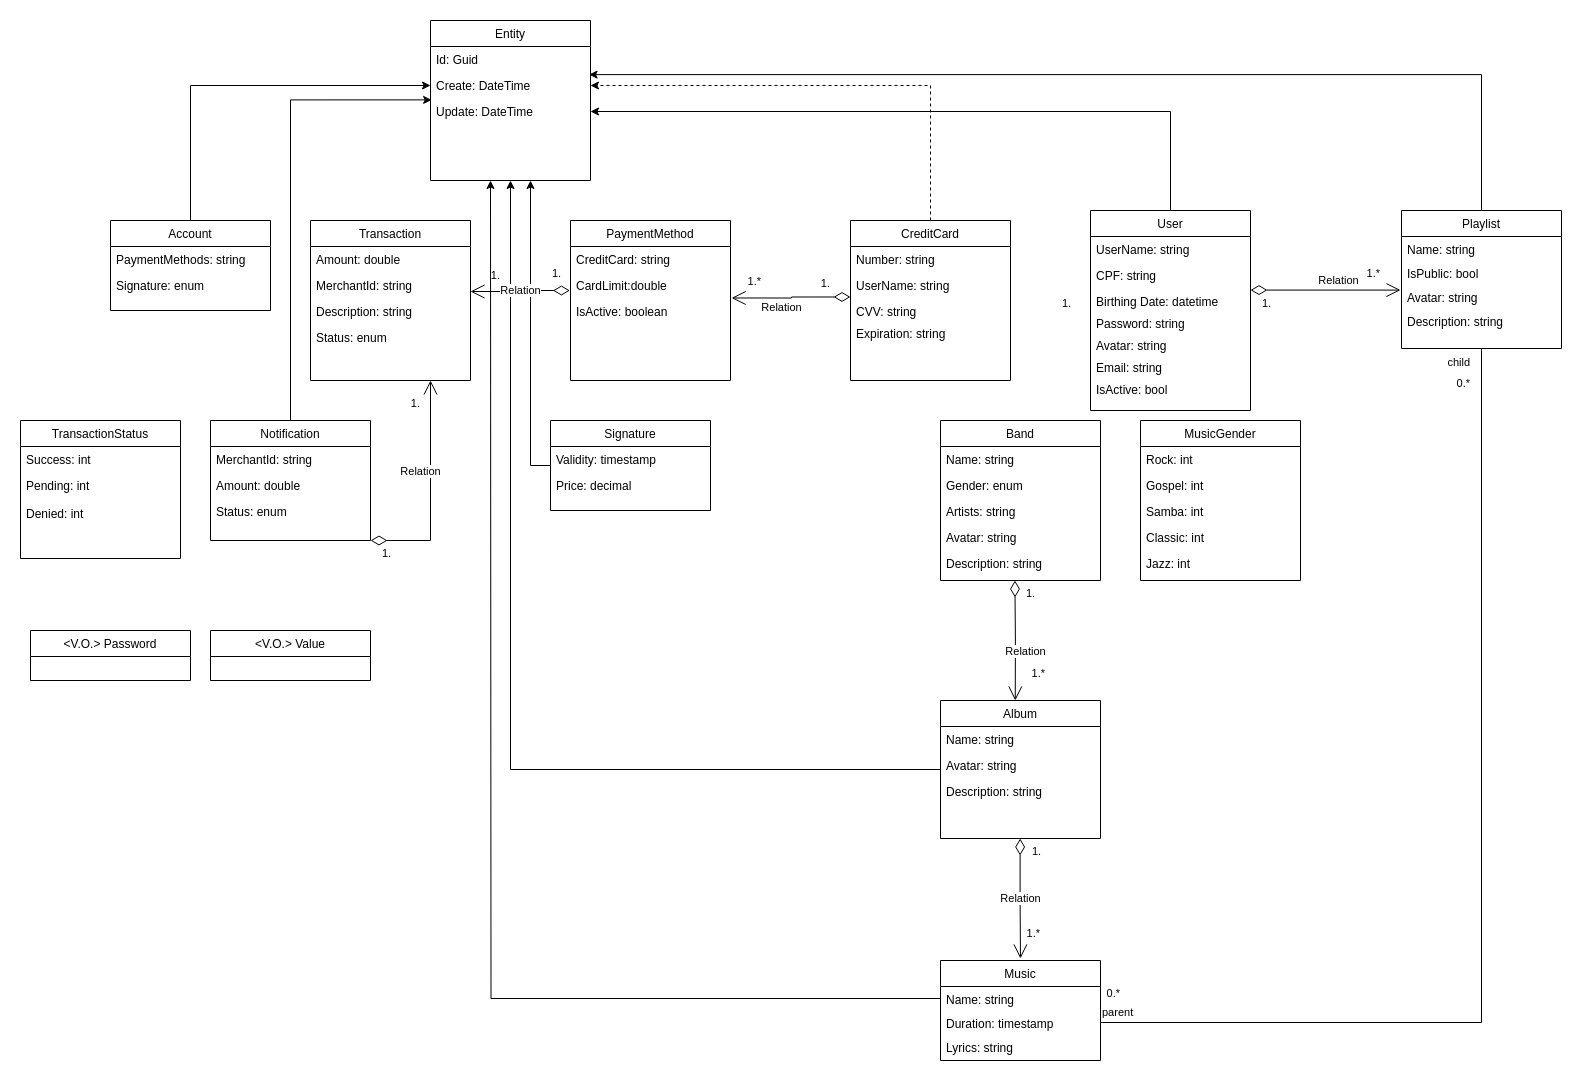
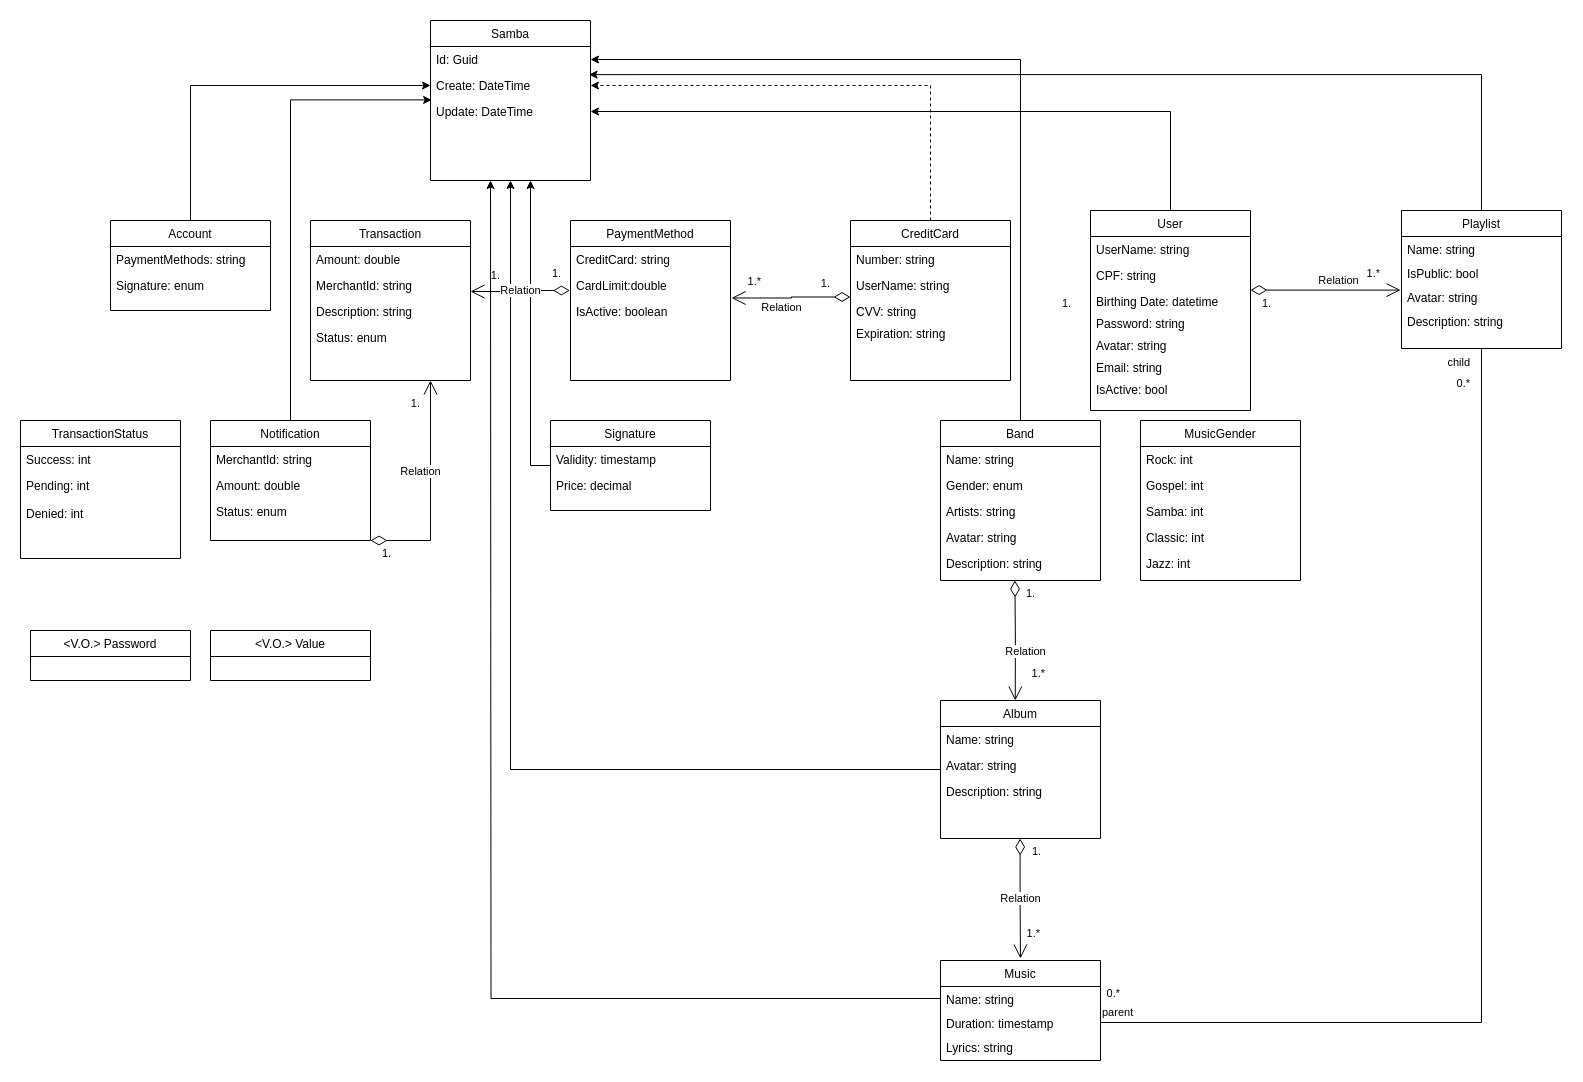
(510, 34) -> (510, 34)
none -> (989, 60)
